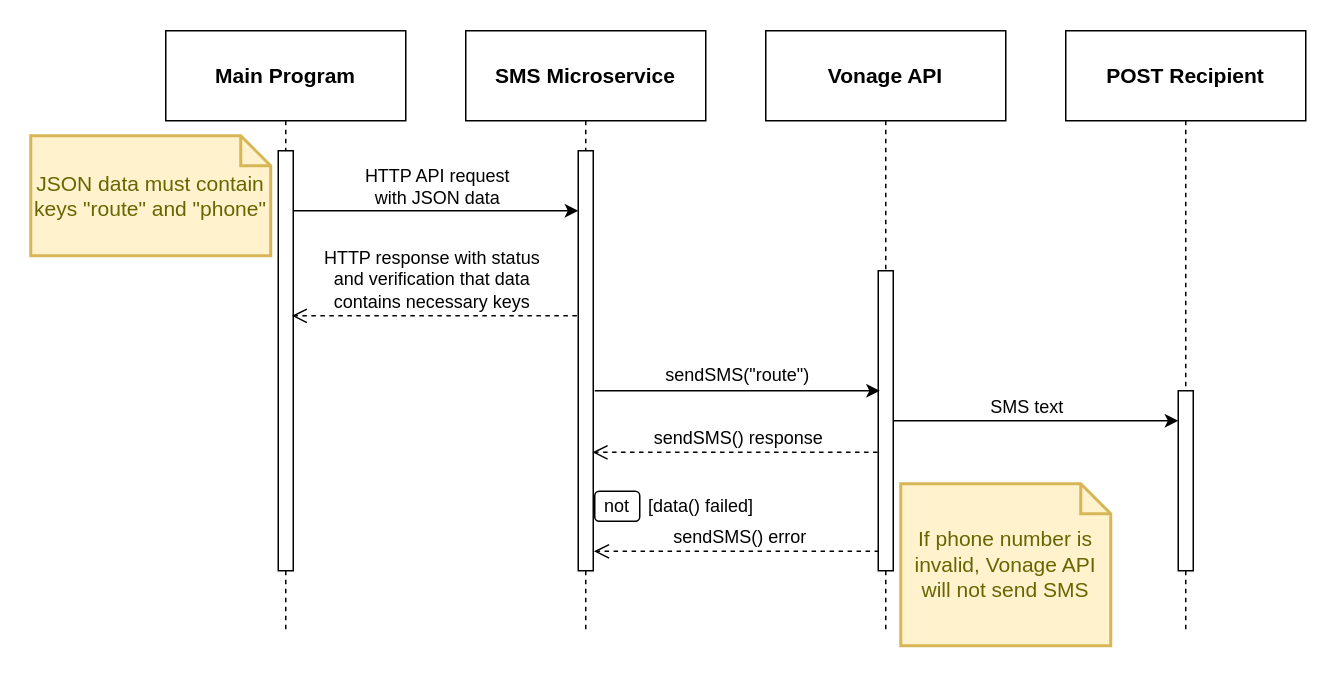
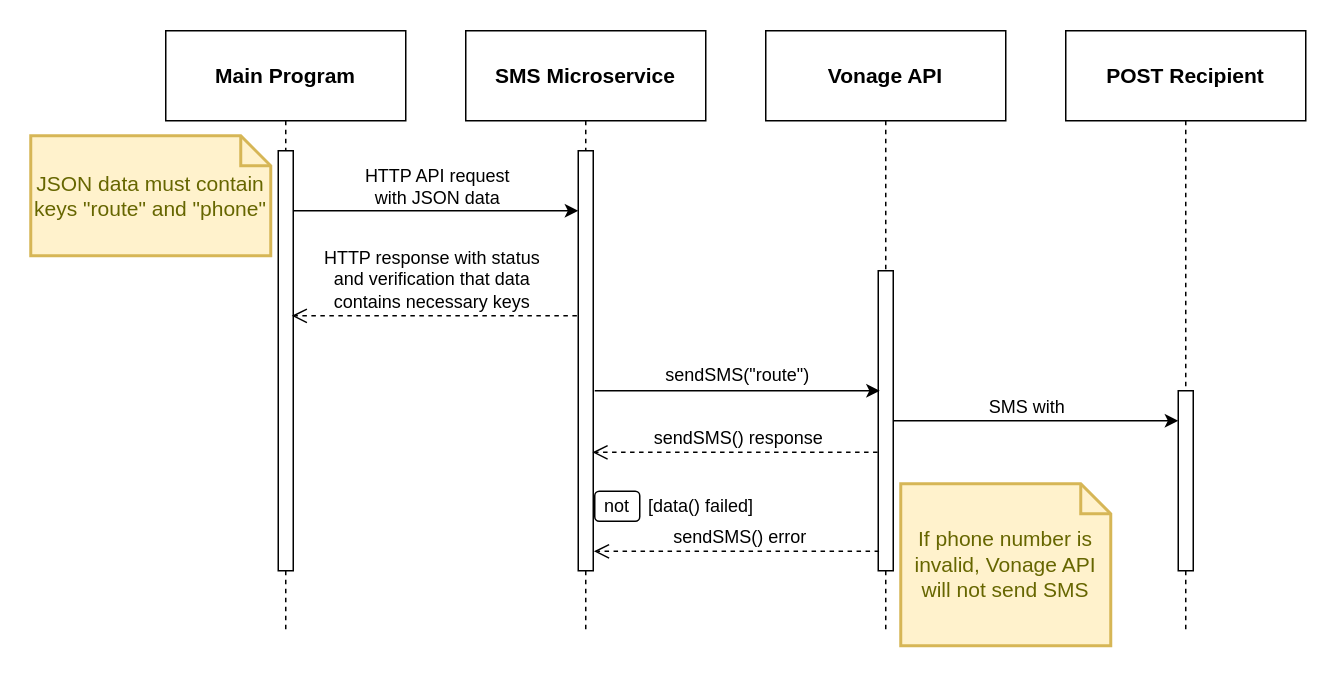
(1028, 407) -> (1028, 407)
